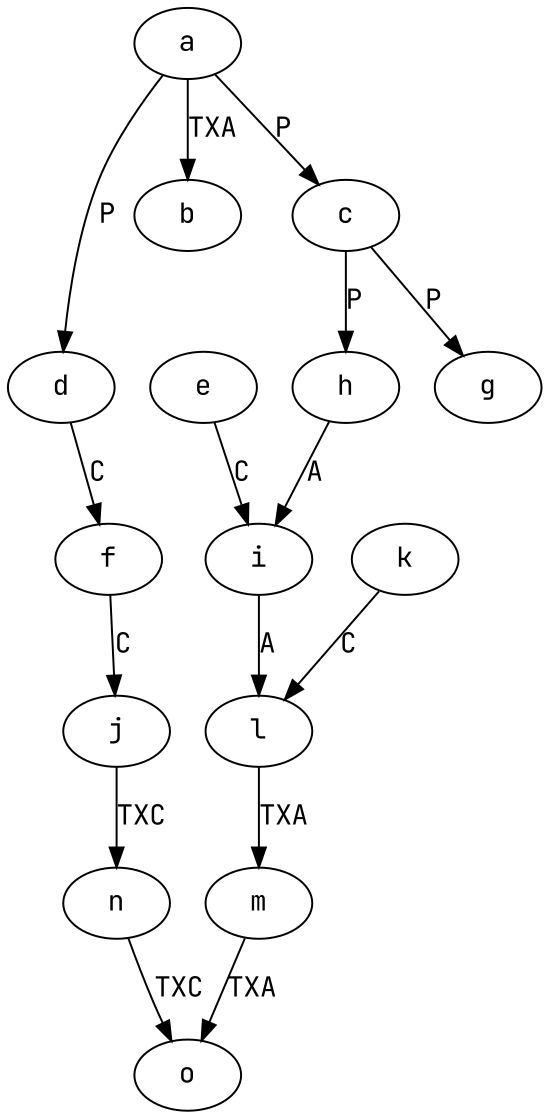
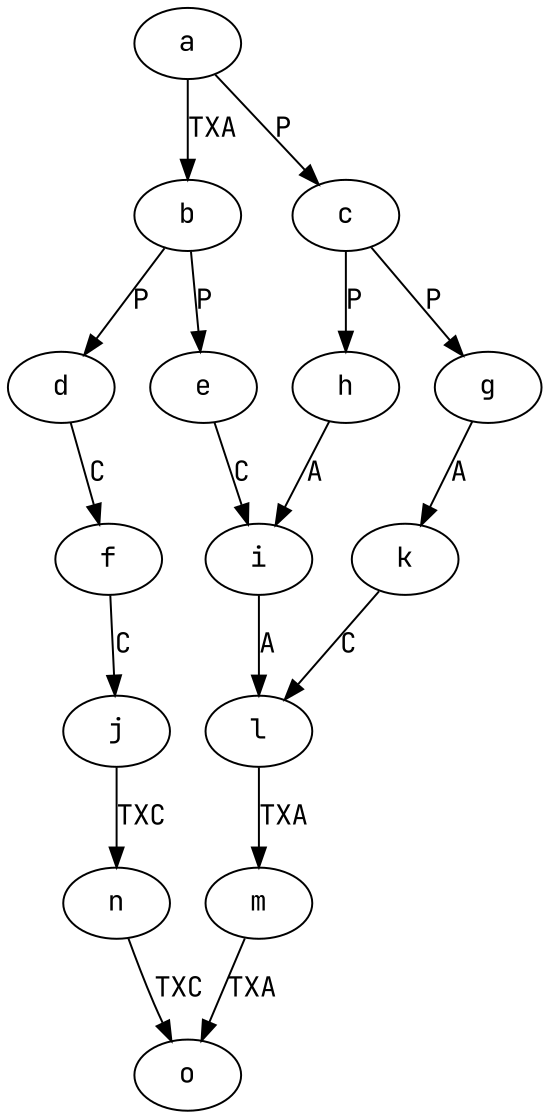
(93, 195) -> (130, 293)
none -> (195, 291)
none -> (451, 464)
